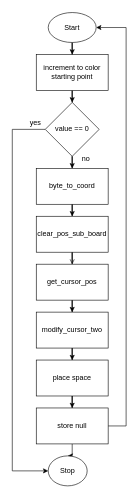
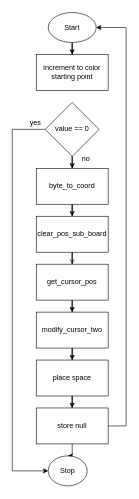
(72, 98) -> none
